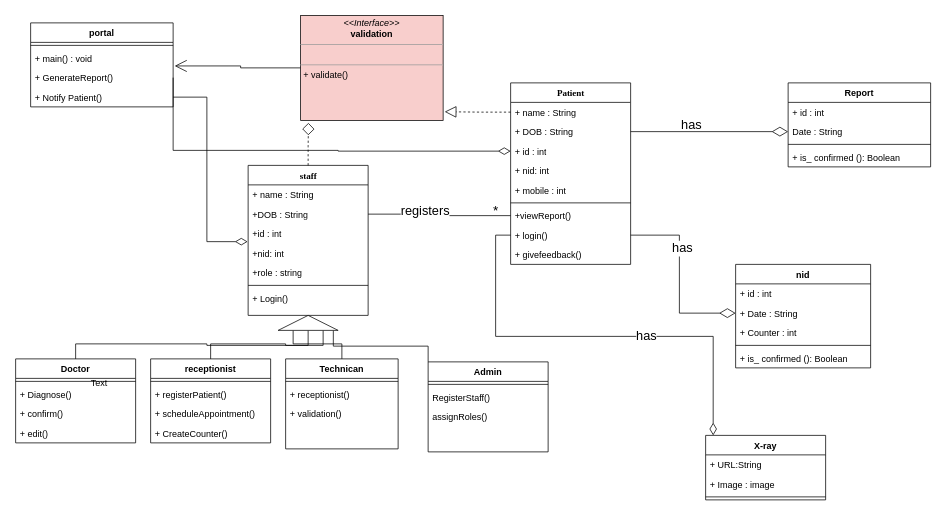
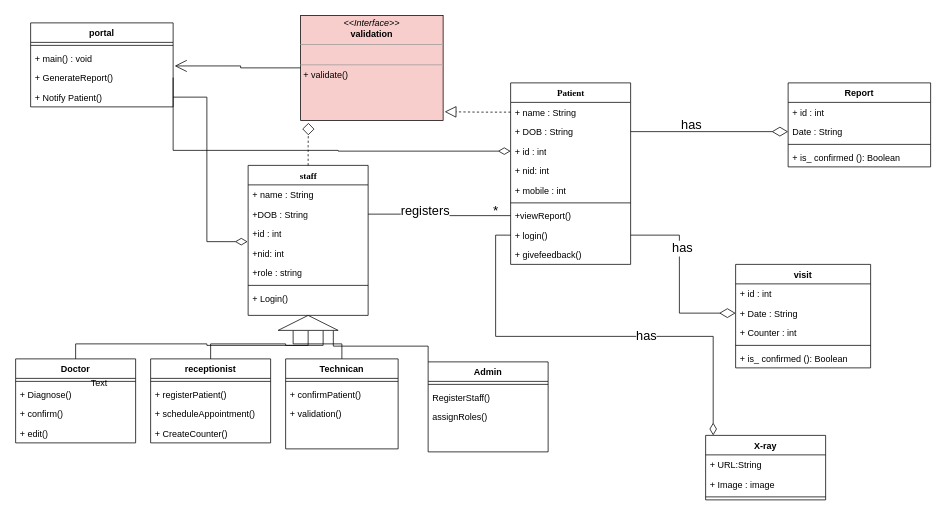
(803, 275) -> (803, 275)
(326, 395) -> (331, 395)
